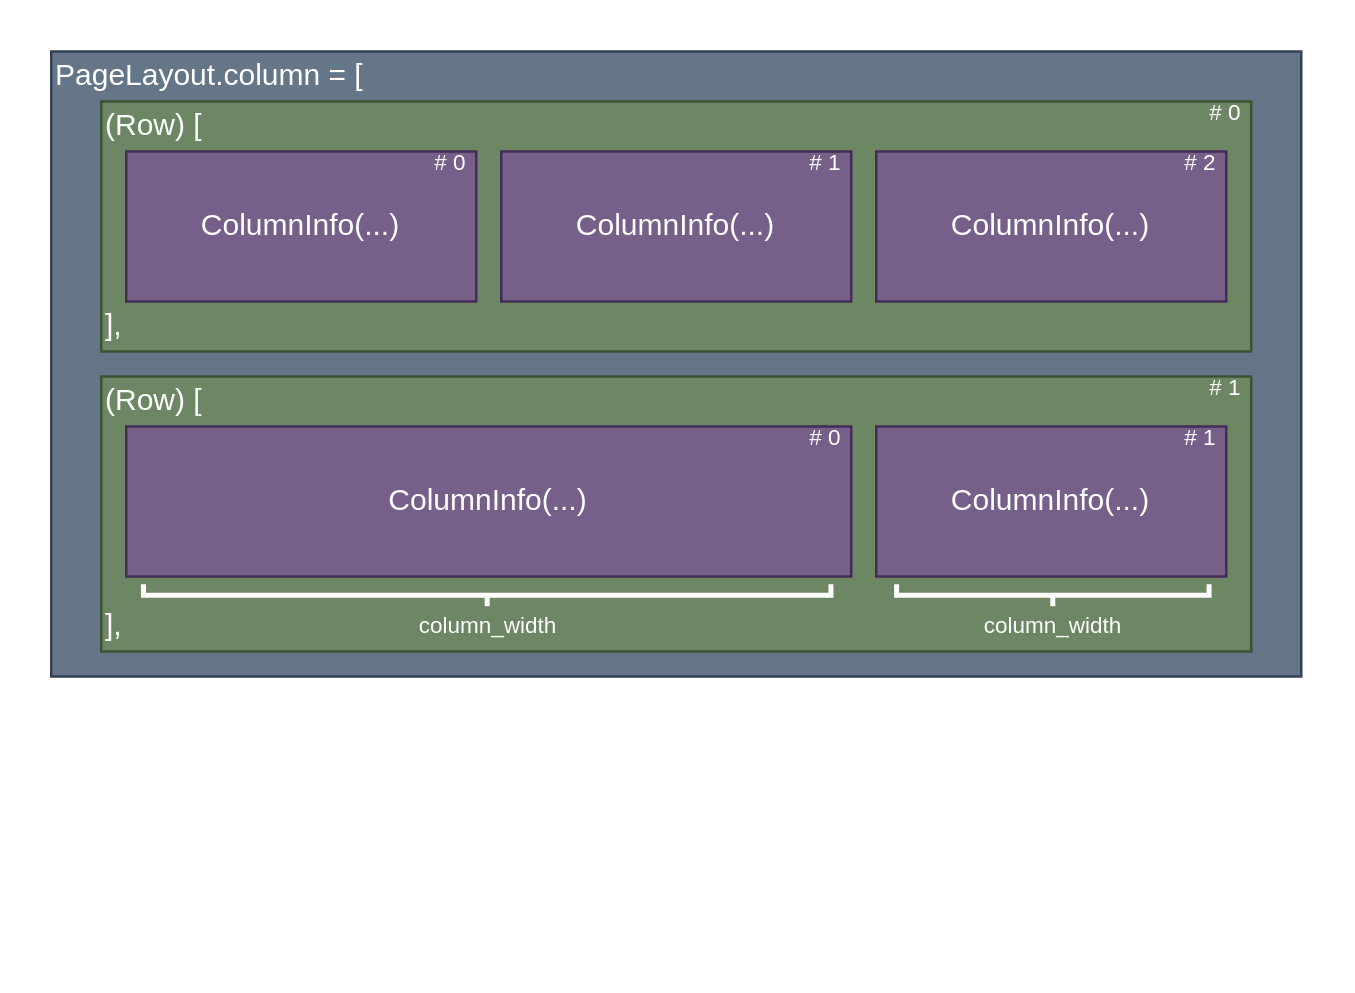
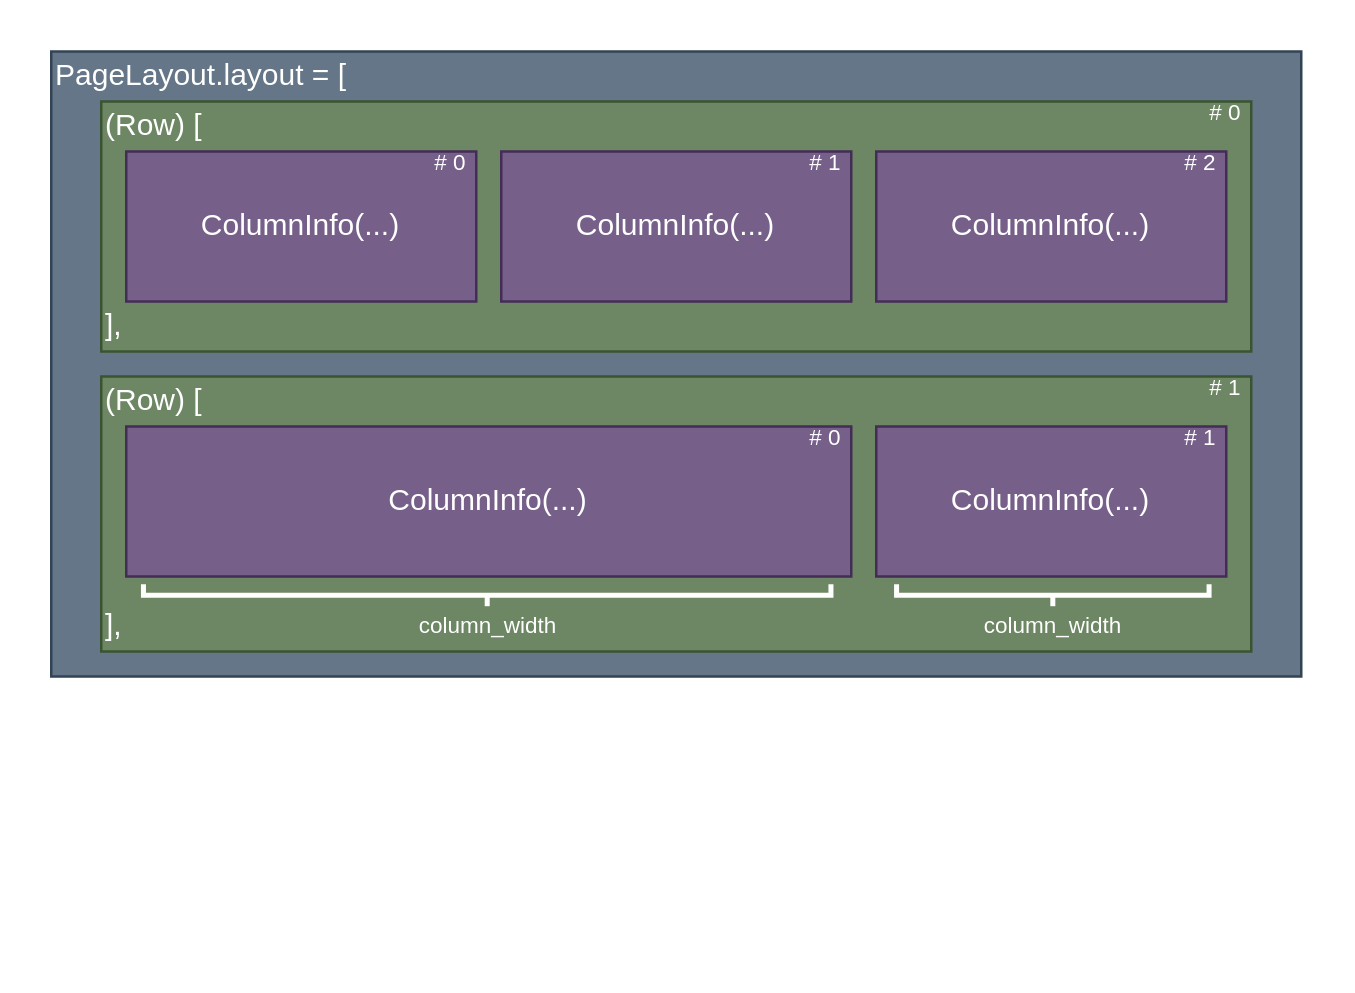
(217, 76) -> (217, 76)
